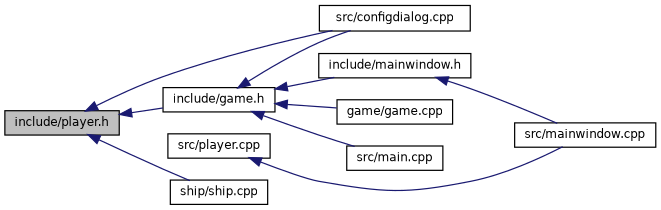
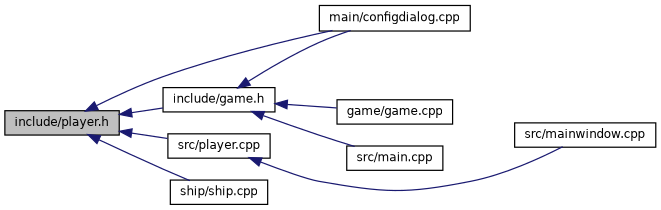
(395, 18) -> (395, 18)
(395, 66) -> none
none -> (150, 136)
